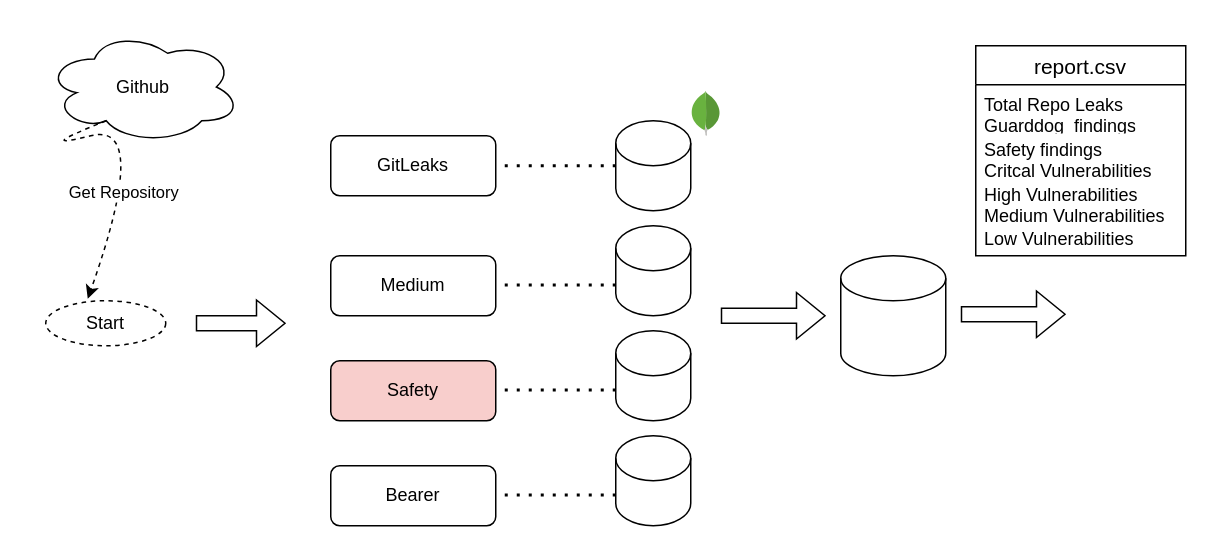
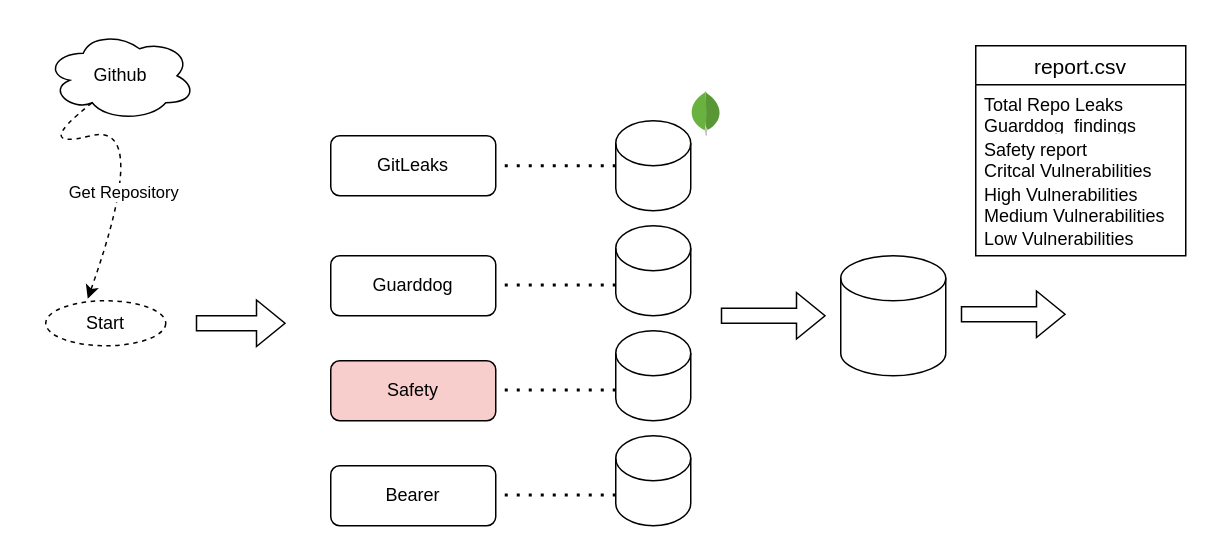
(143, 87) -> (121, 76)
(1082, 162) -> (1082, 162)
(413, 286) -> (413, 286)
